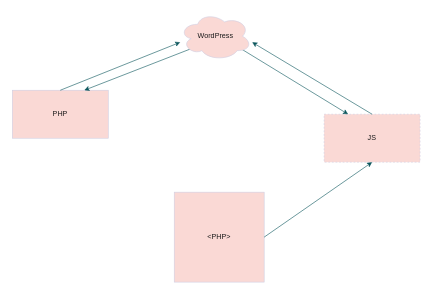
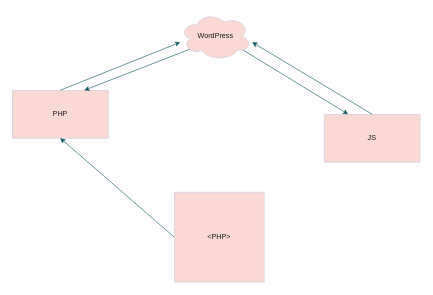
(372, 138) -> (372, 138)
none -> (119, 189)
(316, 201) -> none
